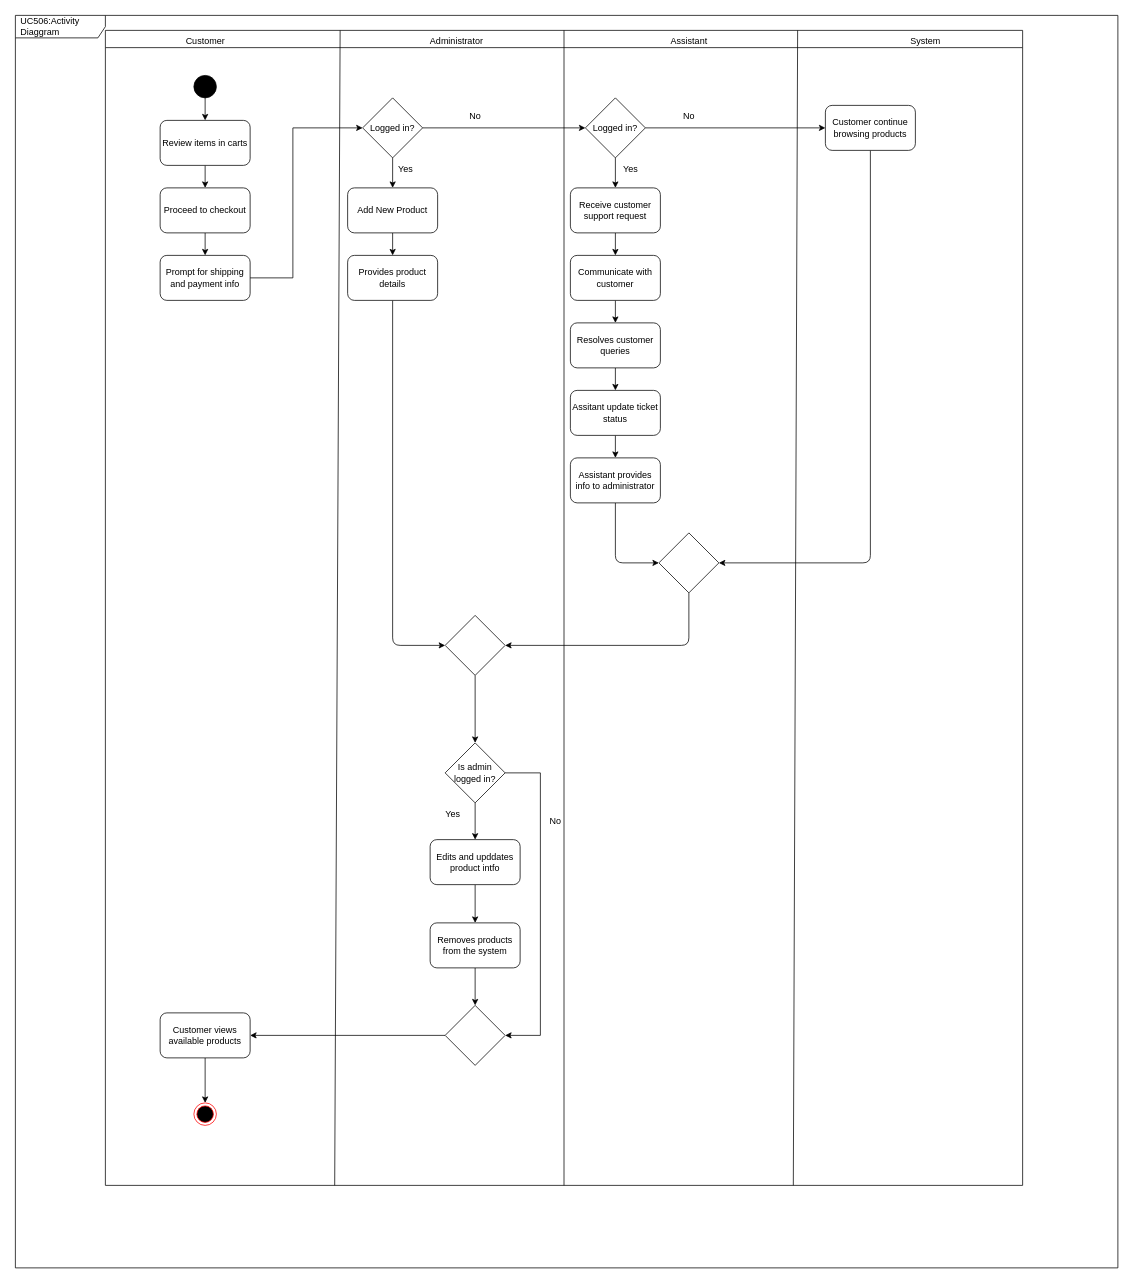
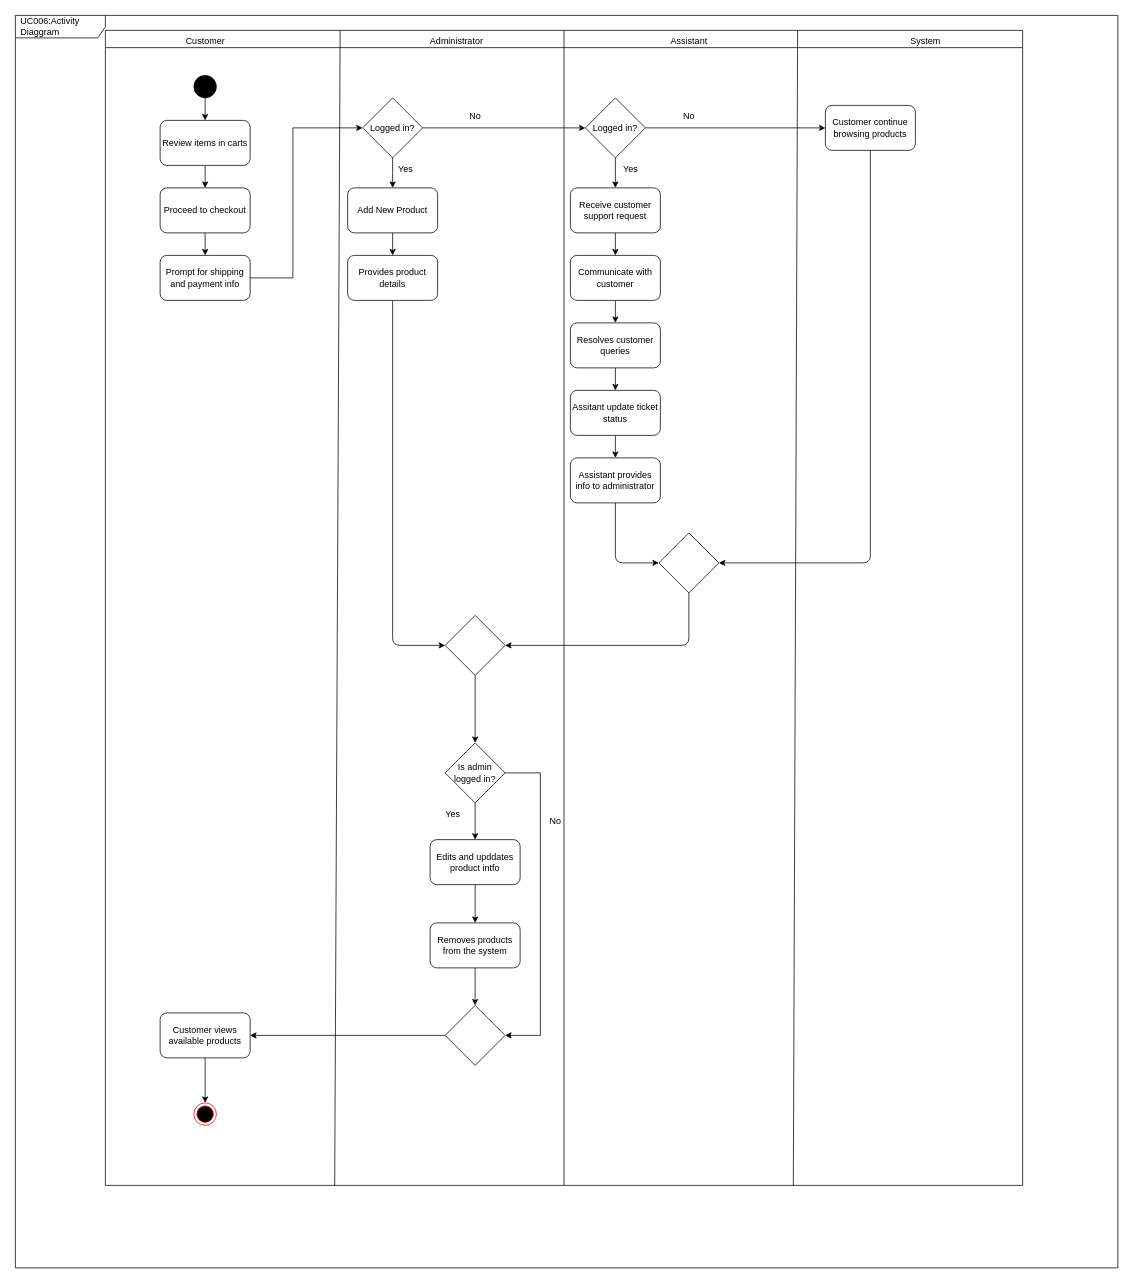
(63, 27) -> (63, 27)
